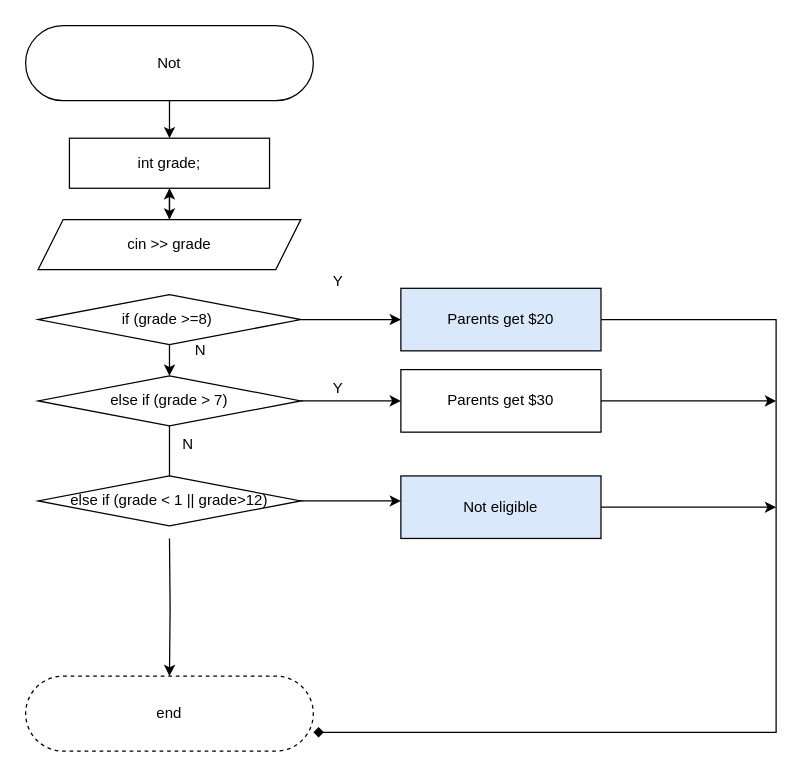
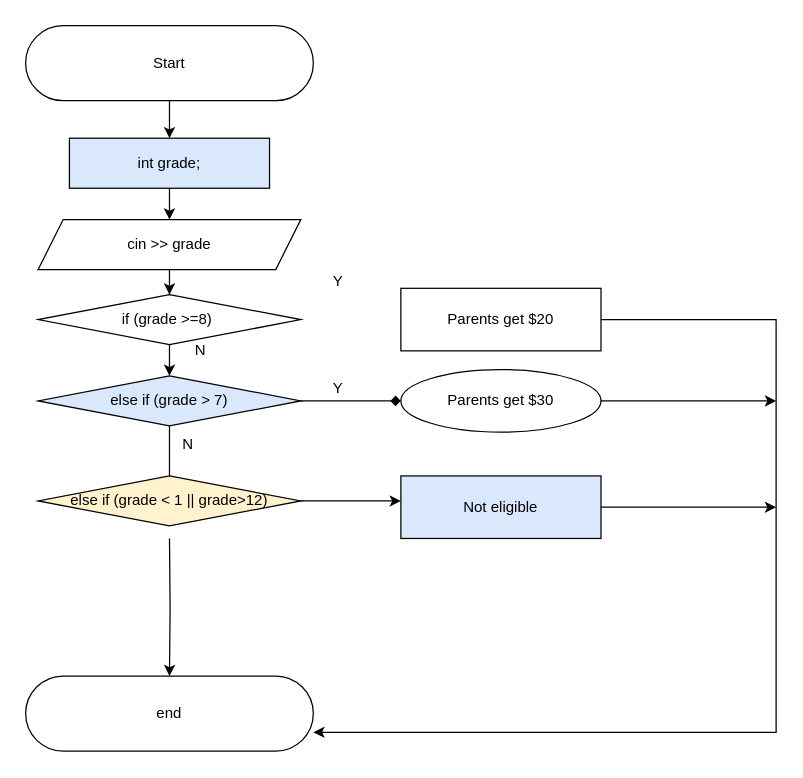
(169, 63) -> (169, 63)
(169, 163) -> (169, 163)
(169, 218) -> (169, 286)
(347, 319) -> none
(501, 319) -> (501, 319)
(169, 401) -> (169, 401)
(391, 401) -> (390, 401)
(501, 401) -> (501, 401)
(169, 501) -> (169, 501)
(169, 713) -> (169, 713)
(324, 732) -> (323, 732)
